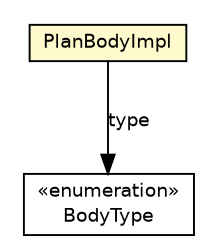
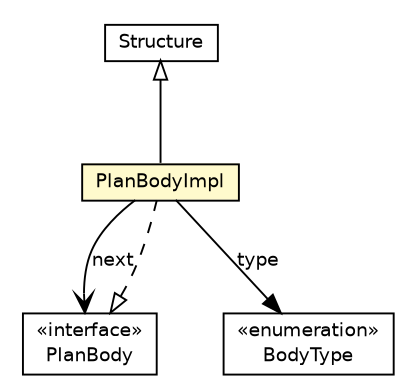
none -> (161, 42)
none -> (90, 344)
